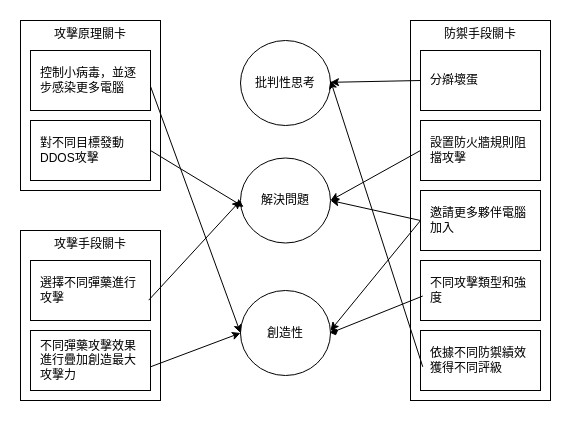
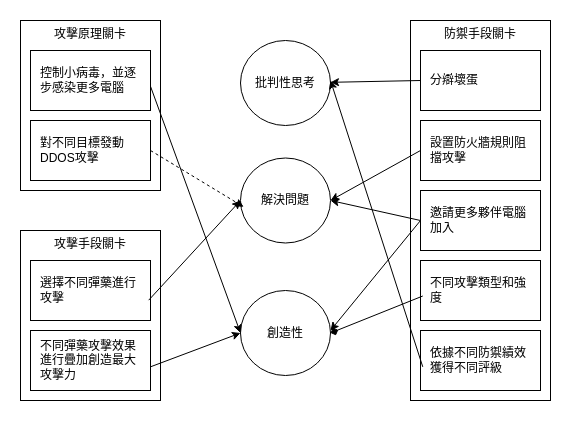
(192, 175) -> (192, 175)
